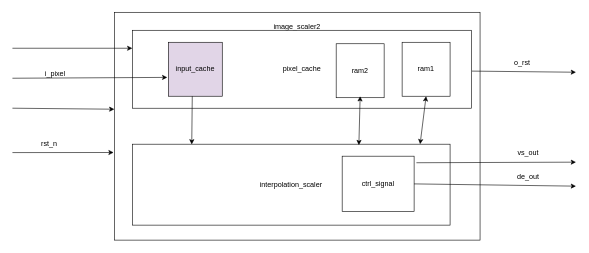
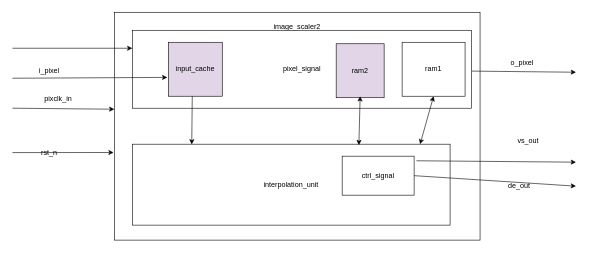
(523, 63) -> (523, 63)
(302, 69) -> (302, 69)
(426, 69) -> (434, 69)
(360, 71) -> (360, 71)
(55, 74) -> (49, 71)
none -> (58, 99)
(49, 144) -> (49, 153)
(528, 153) -> (528, 141)
(528, 177) -> (519, 186)
(378, 184) -> (378, 176)
(291, 185) -> (291, 185)
